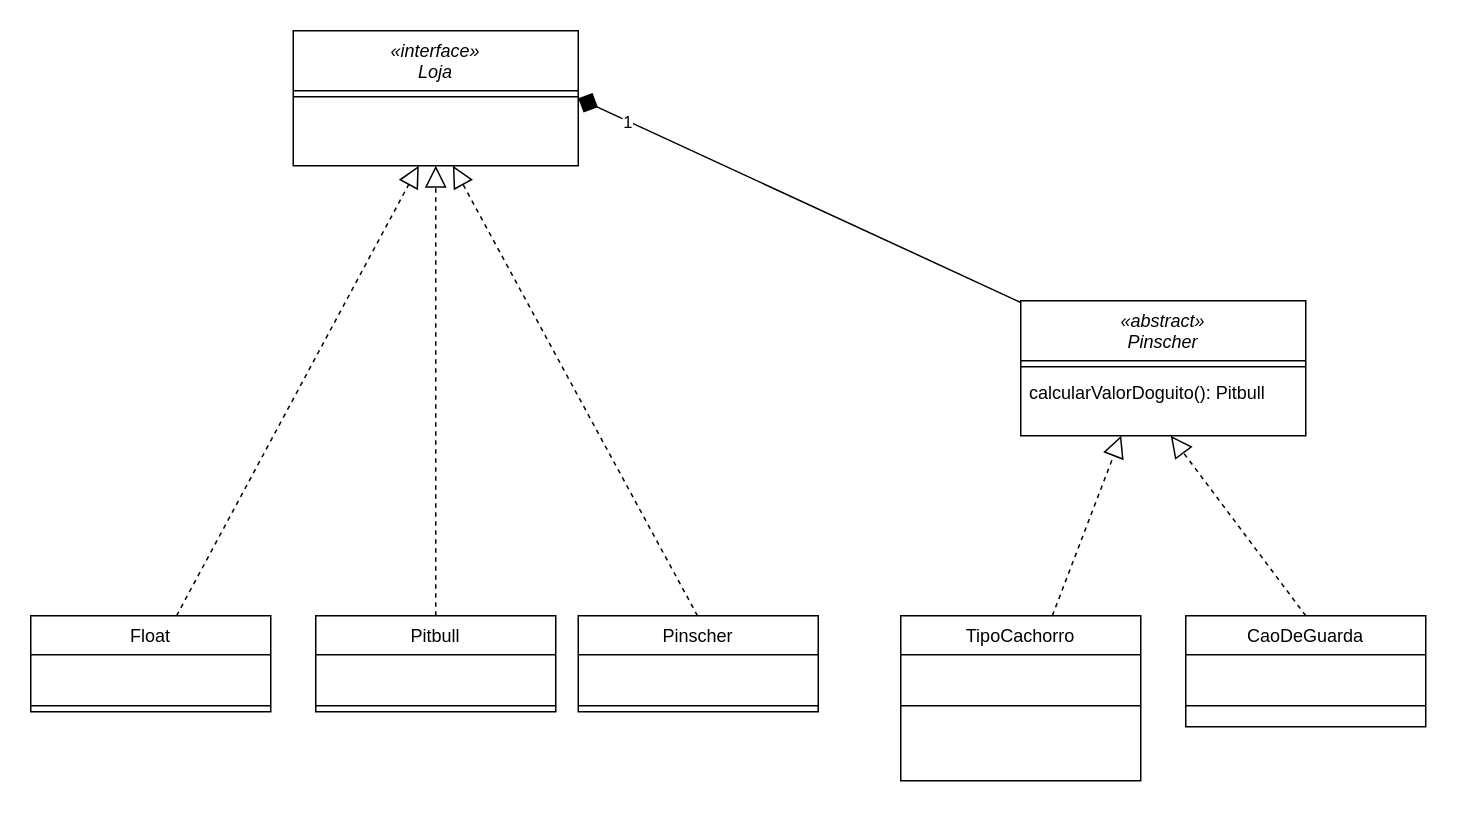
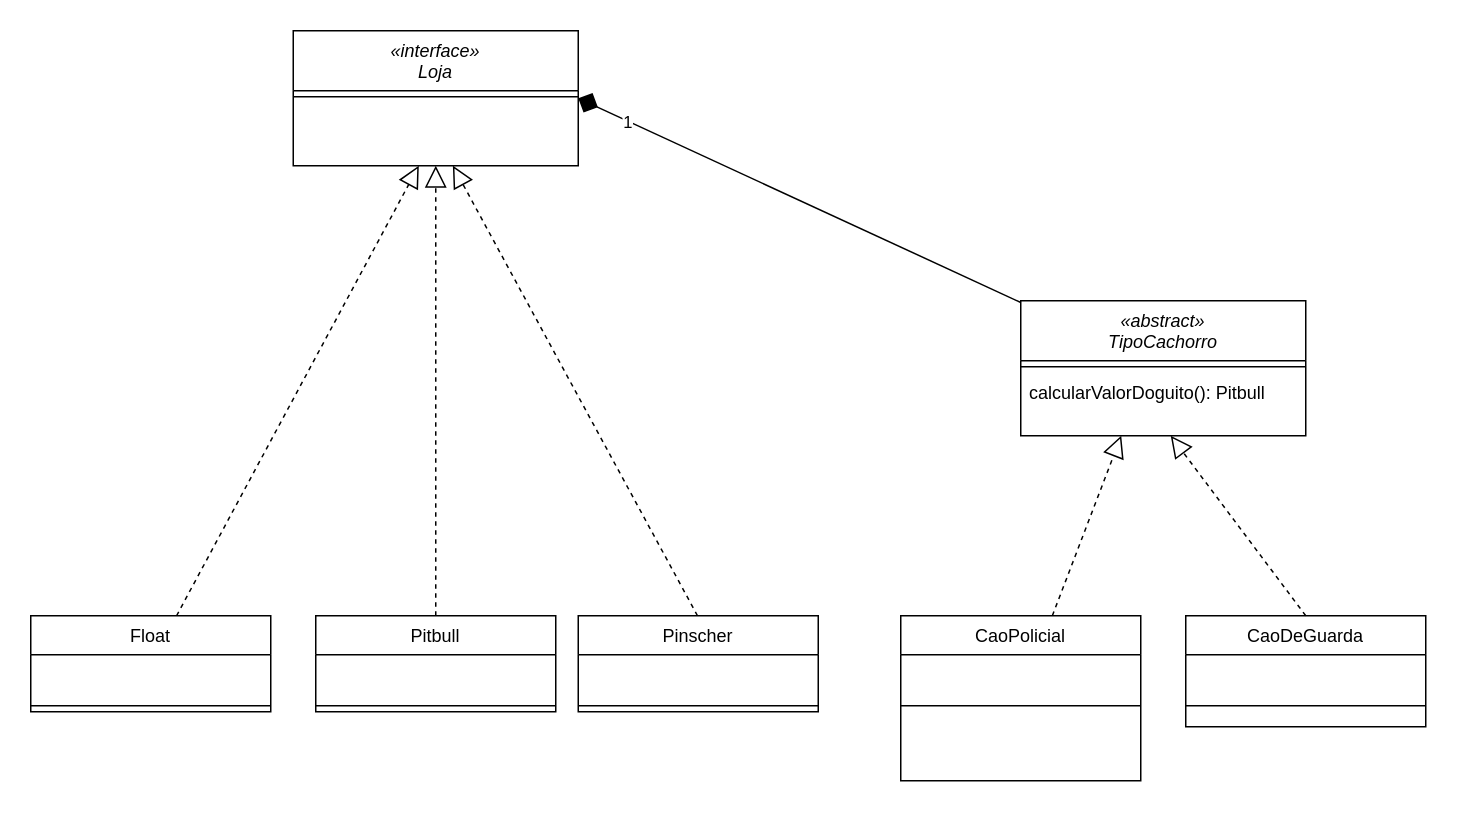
(1163, 321) -> (1163, 321)
(1020, 636) -> (1020, 636)
